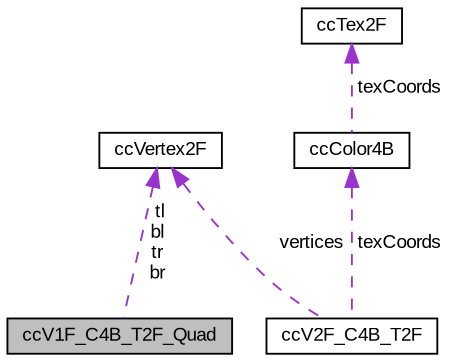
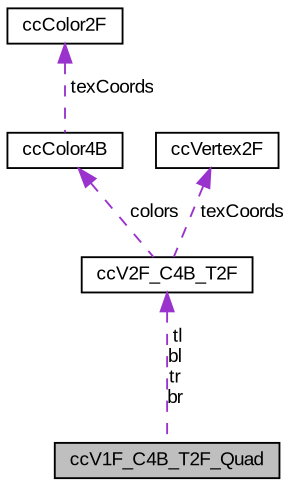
(352, 26) -> (65, 26)
(309, 243) -> (240, 213)
(397, 243) -> (152, 213)
(138, 252) -> (167, 377)
